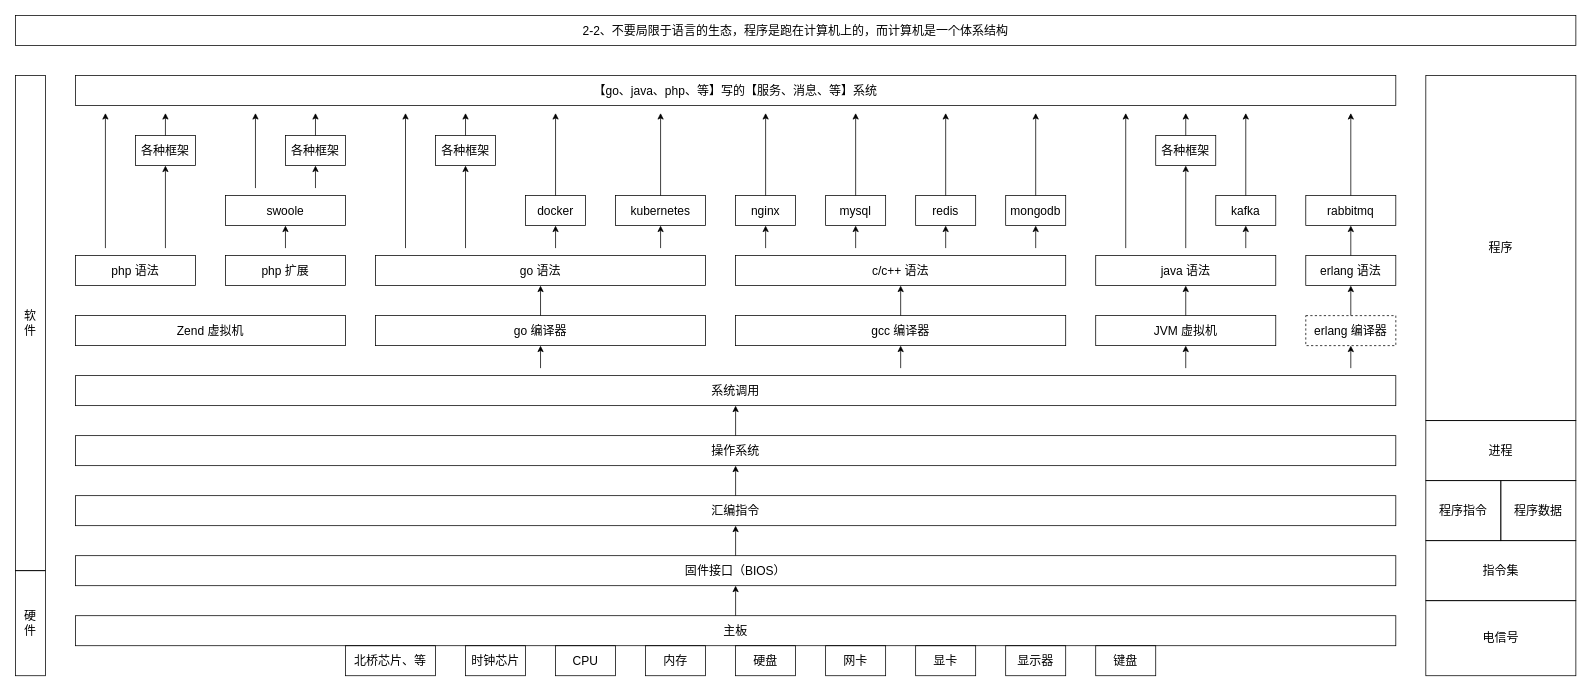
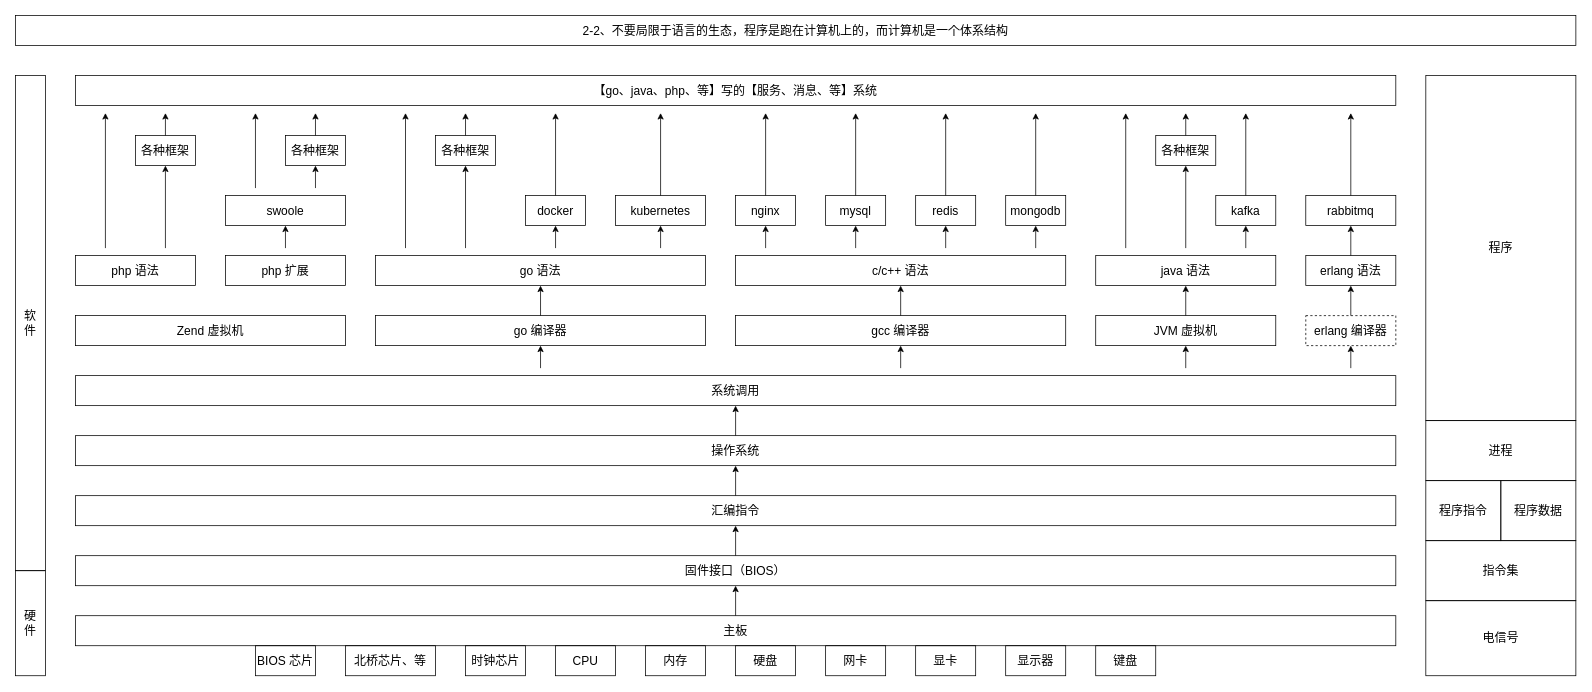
none -> (285, 660)
